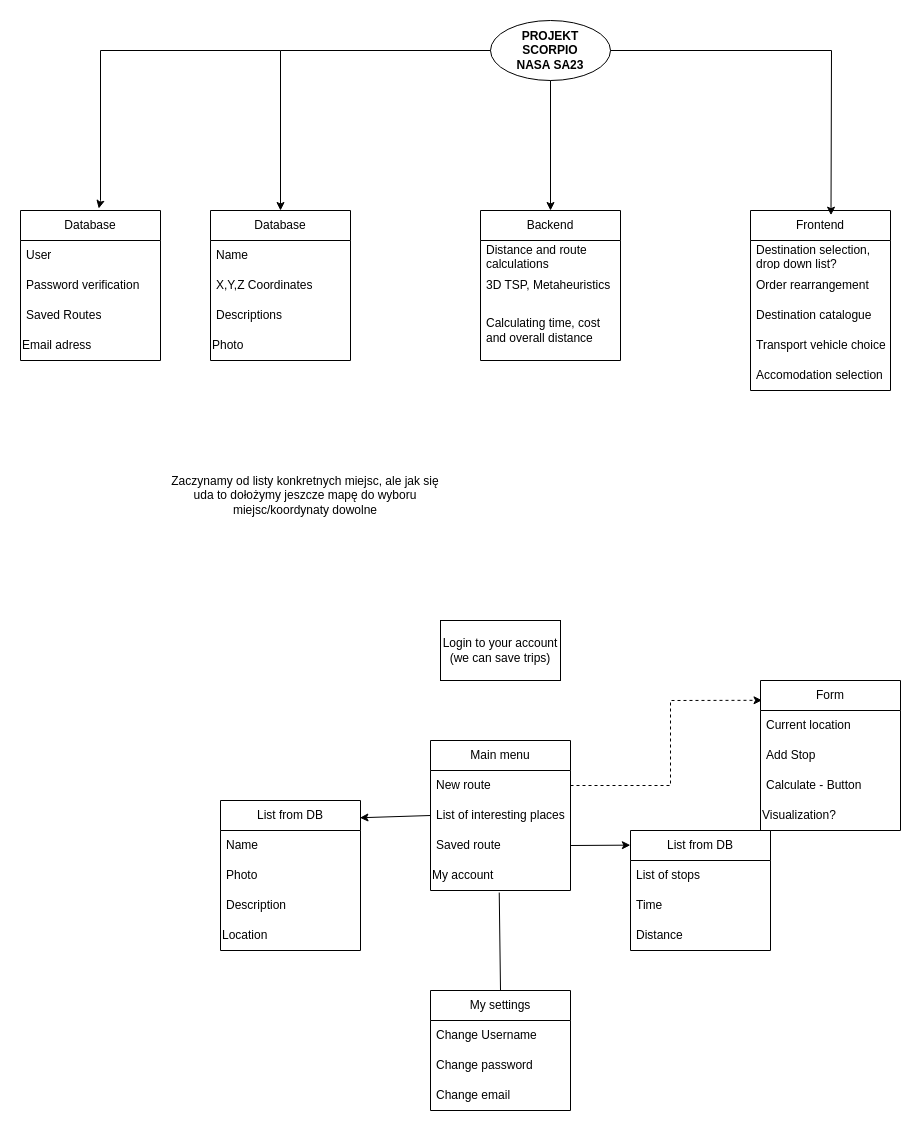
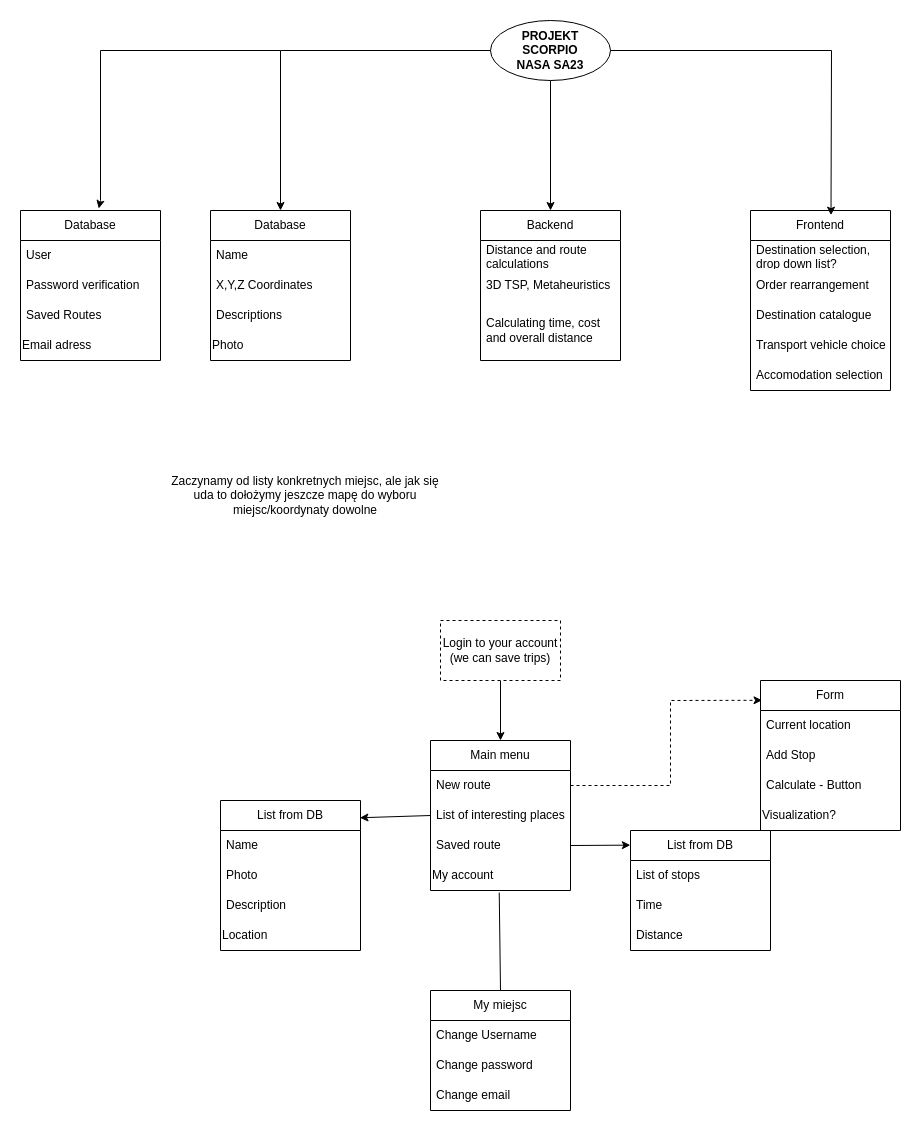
(501, 651) -> (501, 651)
none -> (501, 707)
(501, 1006) -> (501, 1006)
